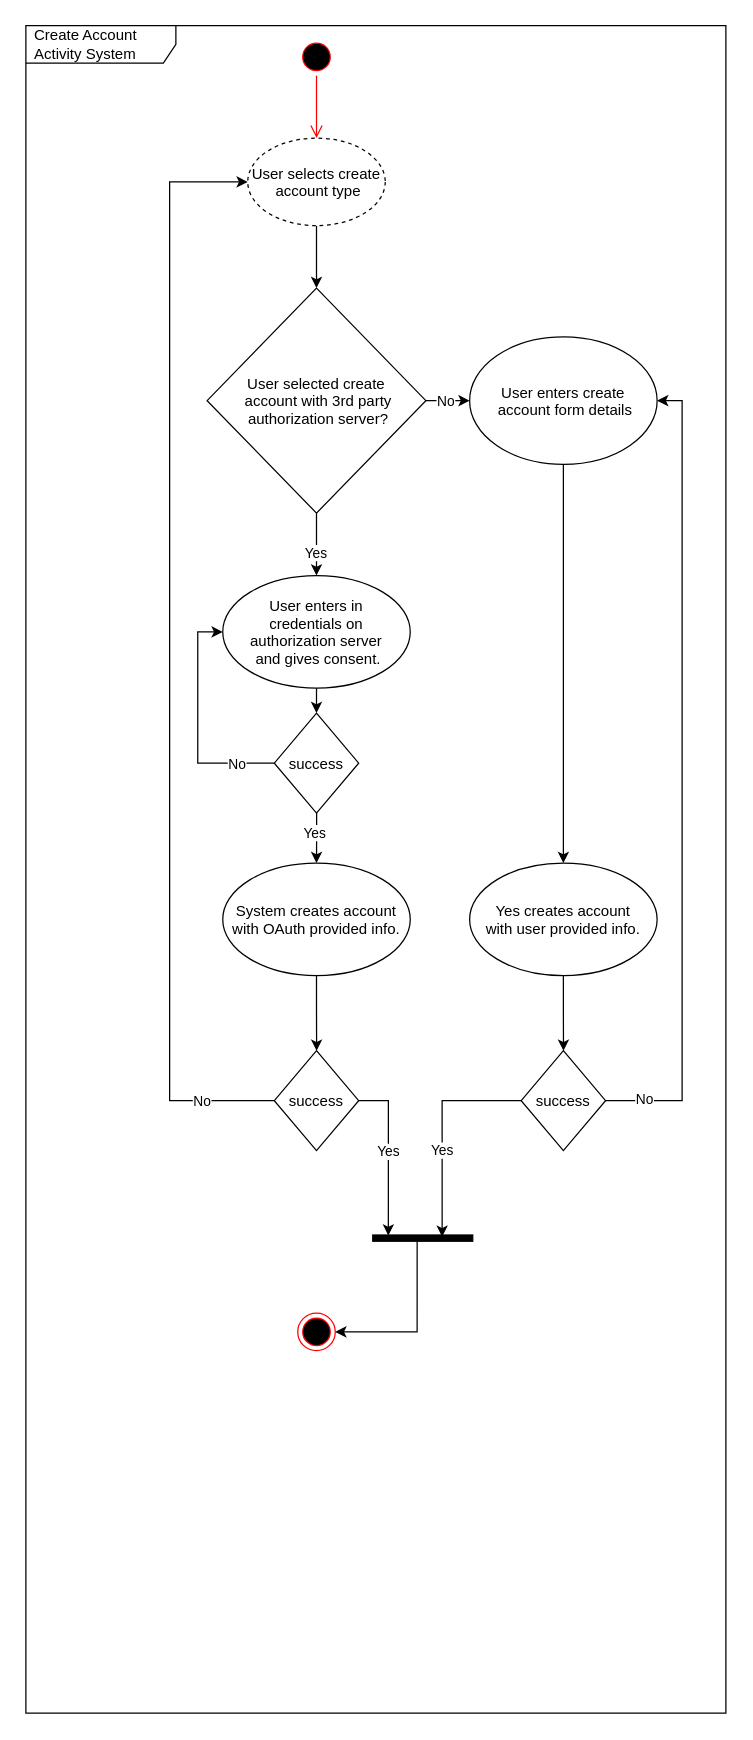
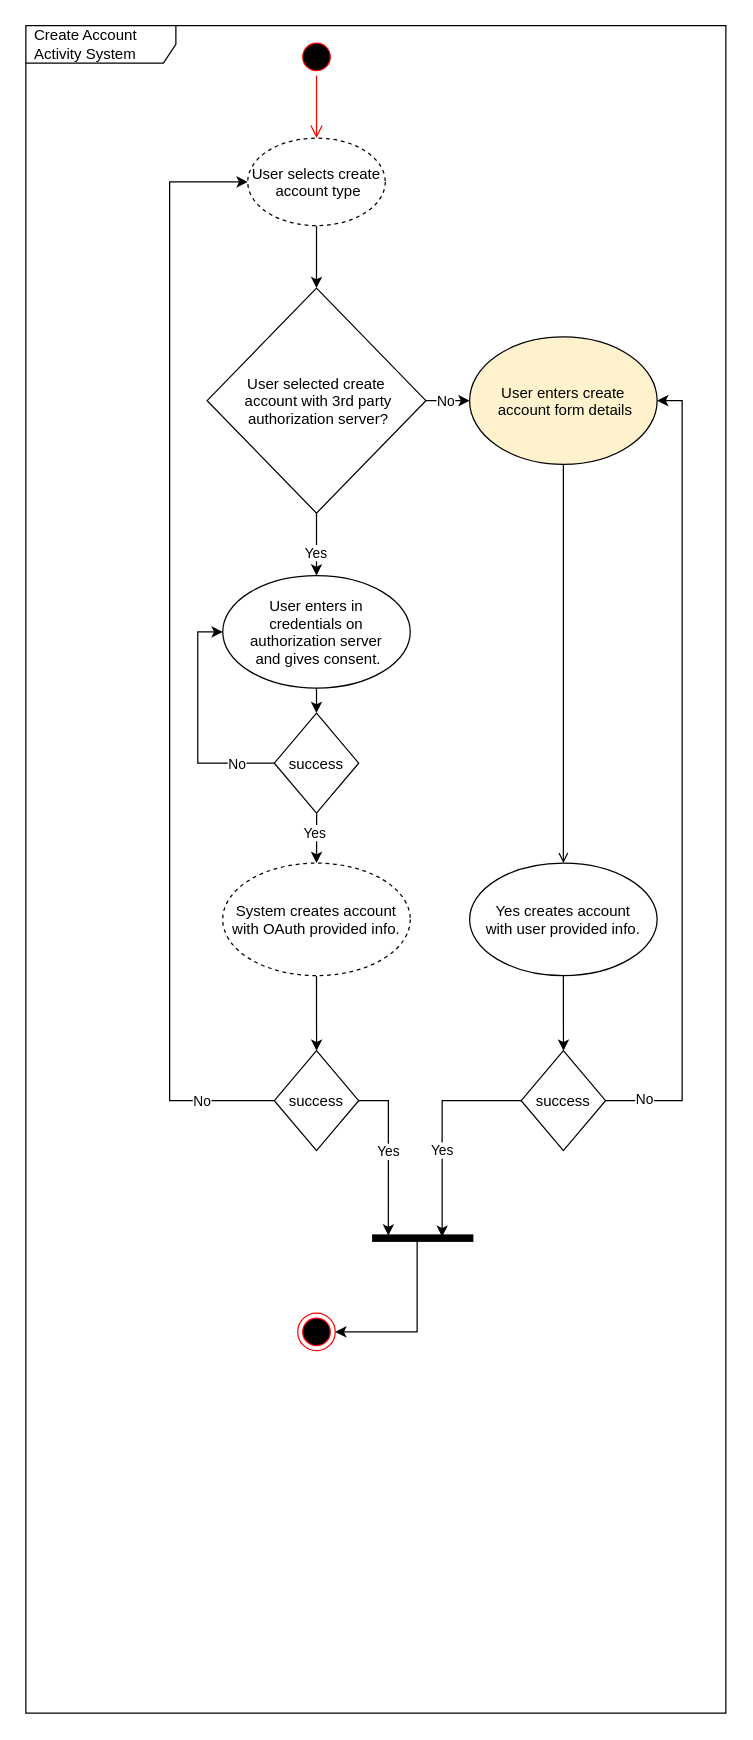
(563, 401) -> (563, 401)
(563, 853) -> (563, 855)
(316, 919) -> (316, 919)
